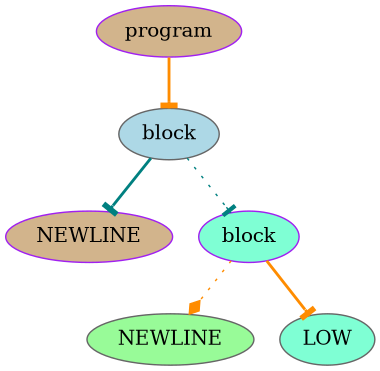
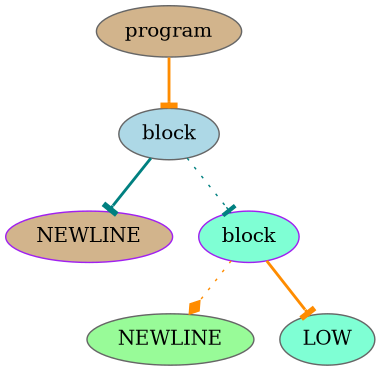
(169, 31) -> (169, 31)
